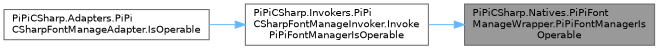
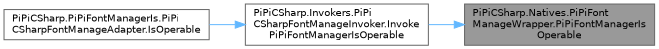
(107, 25) -> (107, 25)
